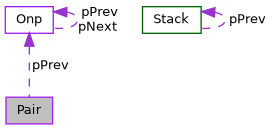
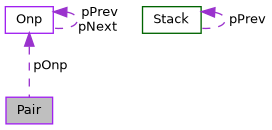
(49, 66) -> (49, 66)
